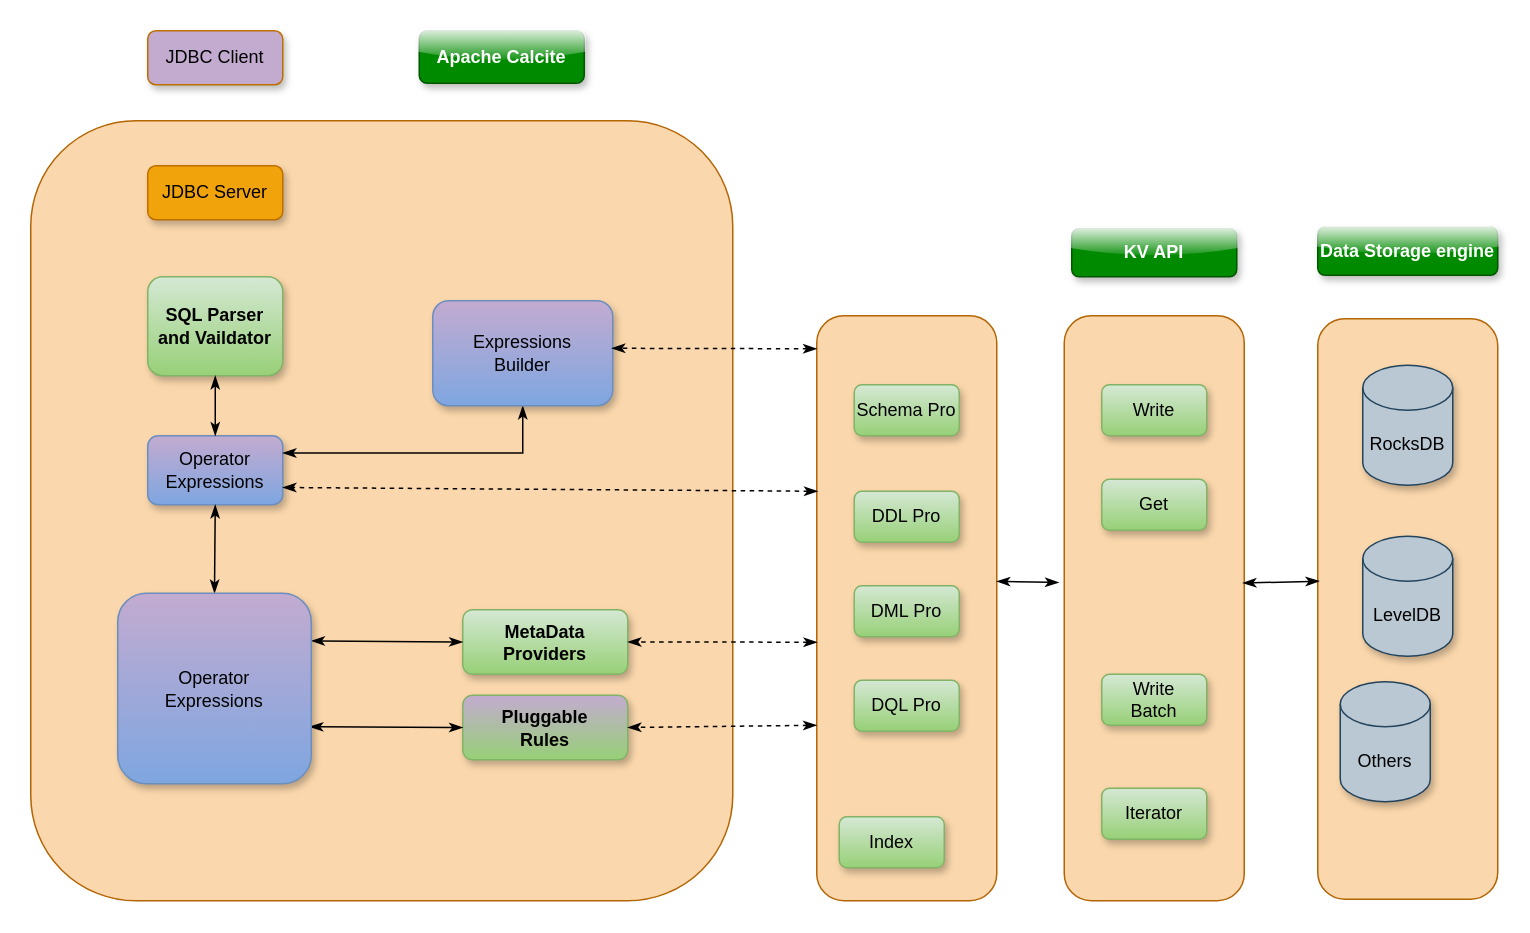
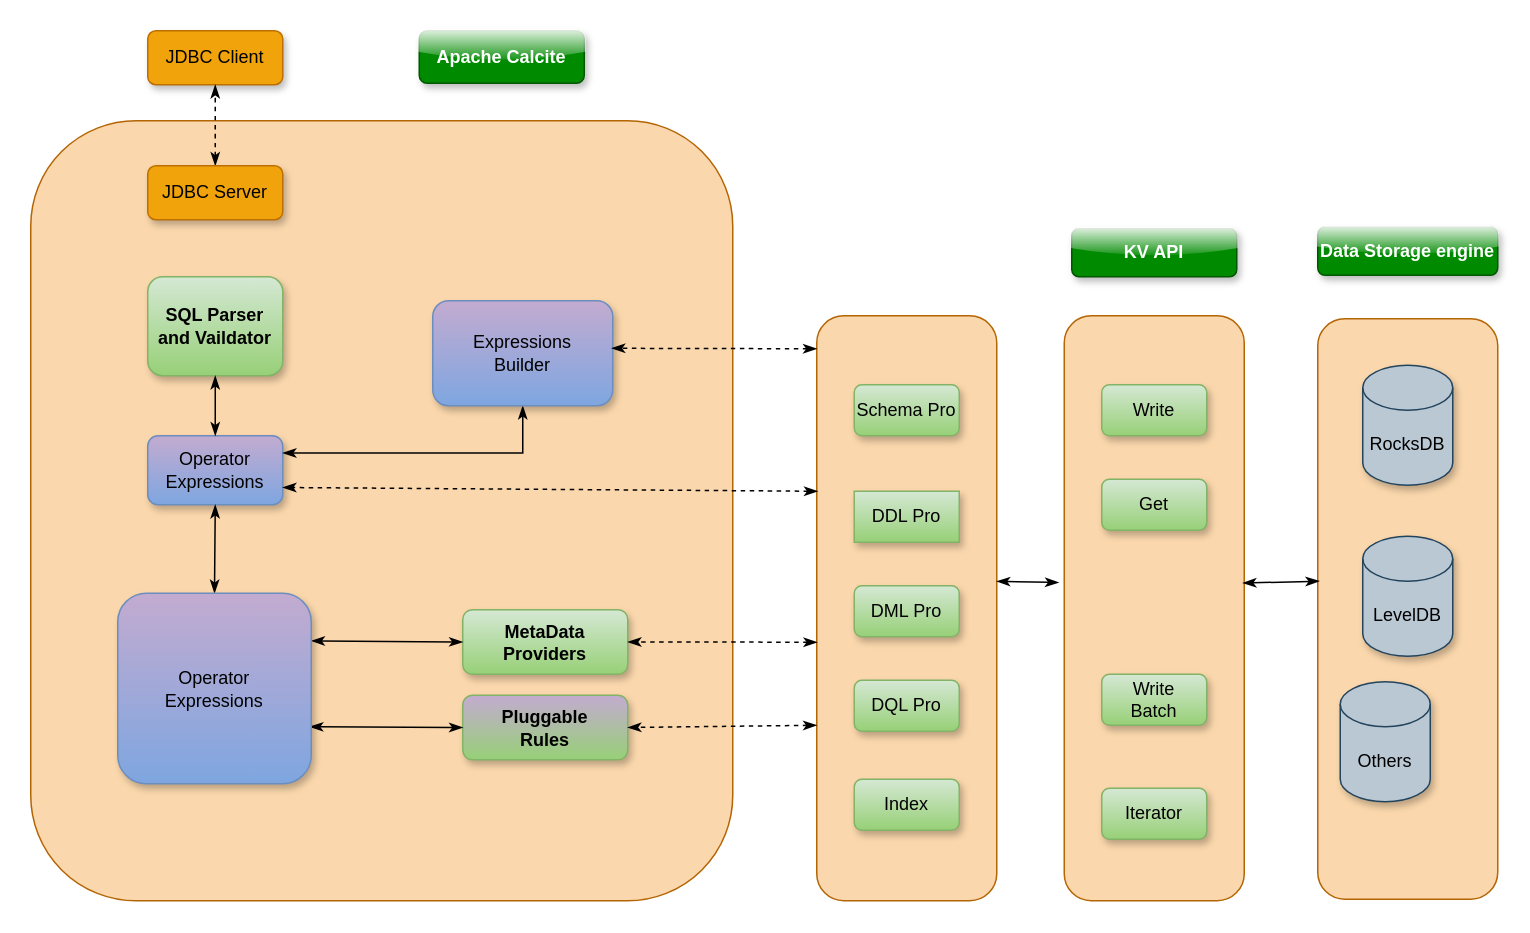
(215, 58) -> (215, 58)
none -> (215, 125)
(907, 517) -> (907, 517)
(892, 842) -> (907, 805)
